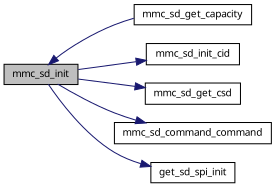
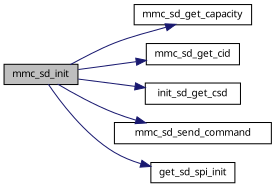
(93, 35) -> (117, 42)
(193, 54) -> (193, 54)
(193, 94) -> (193, 94)
(193, 133) -> (193, 133)
